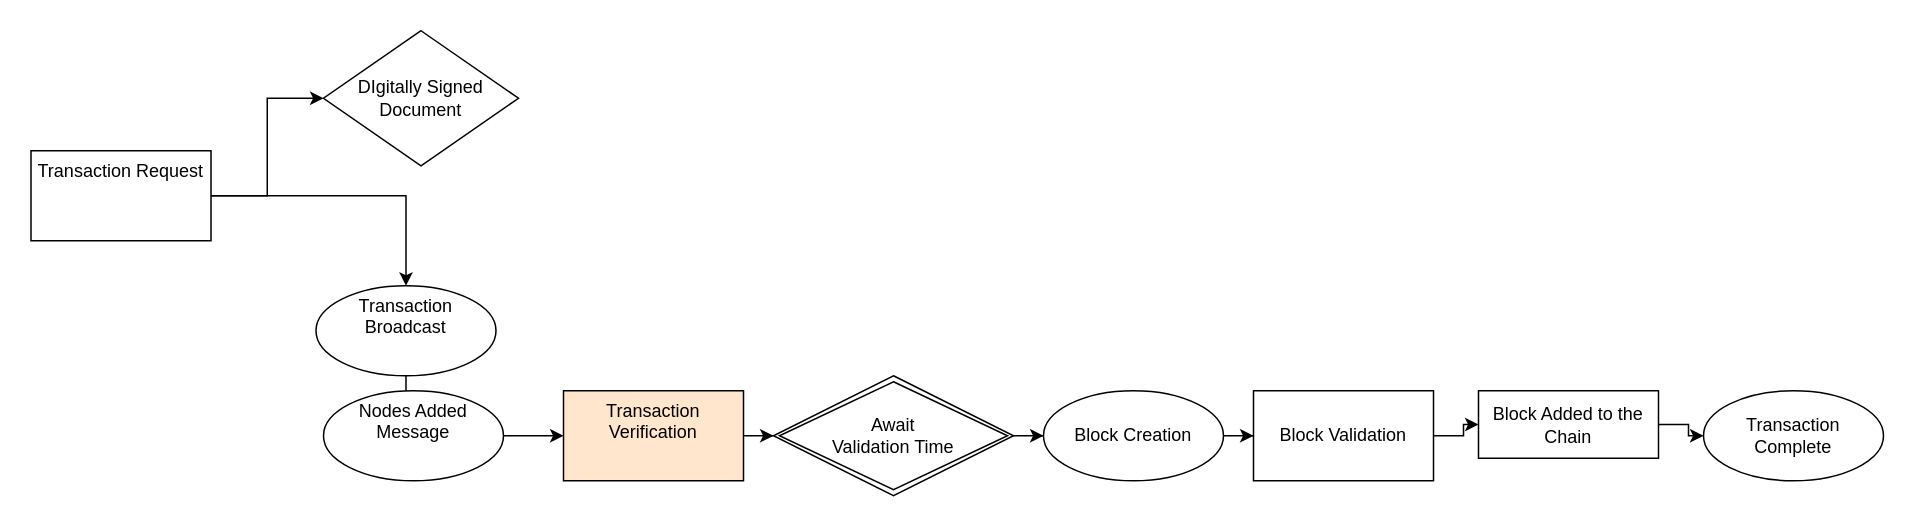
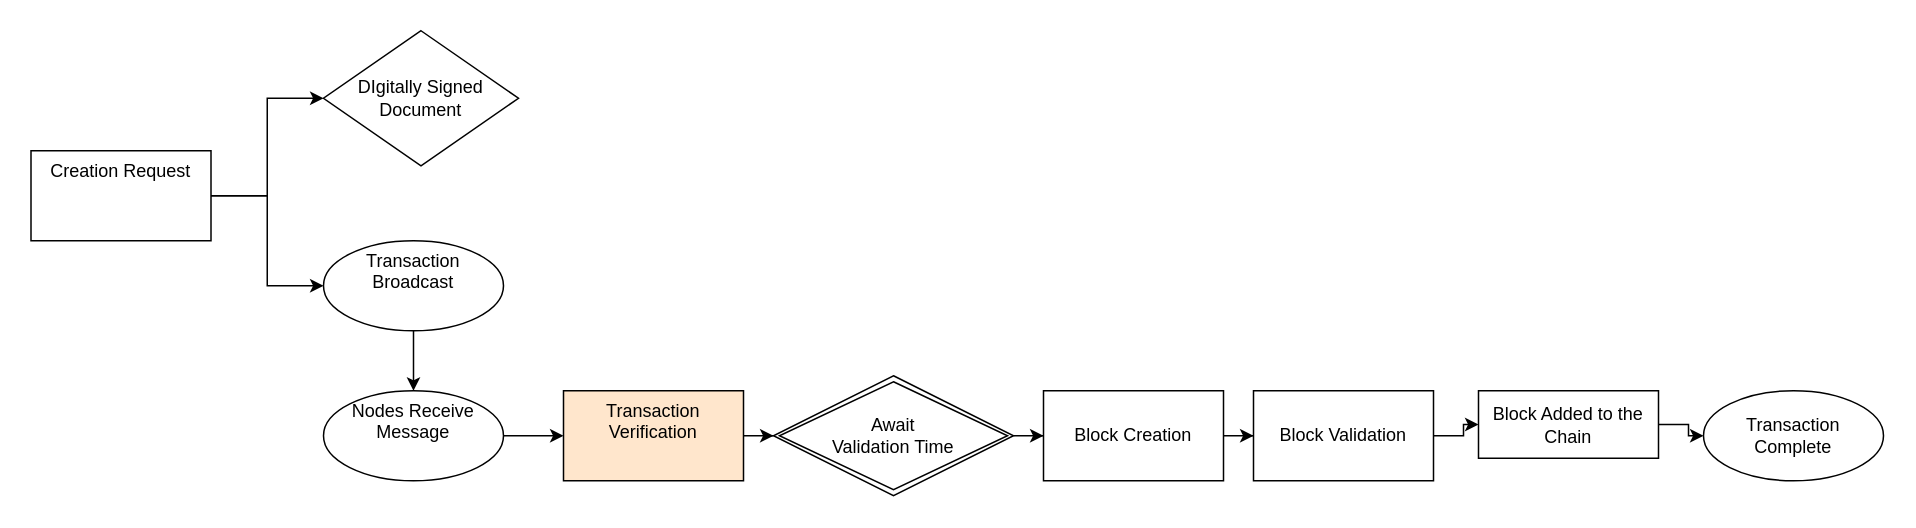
(121, 183) -> (121, 172)
(406, 331) -> (413, 286)
(413, 423) -> (413, 423)
(1133, 436) -> (1133, 436)
